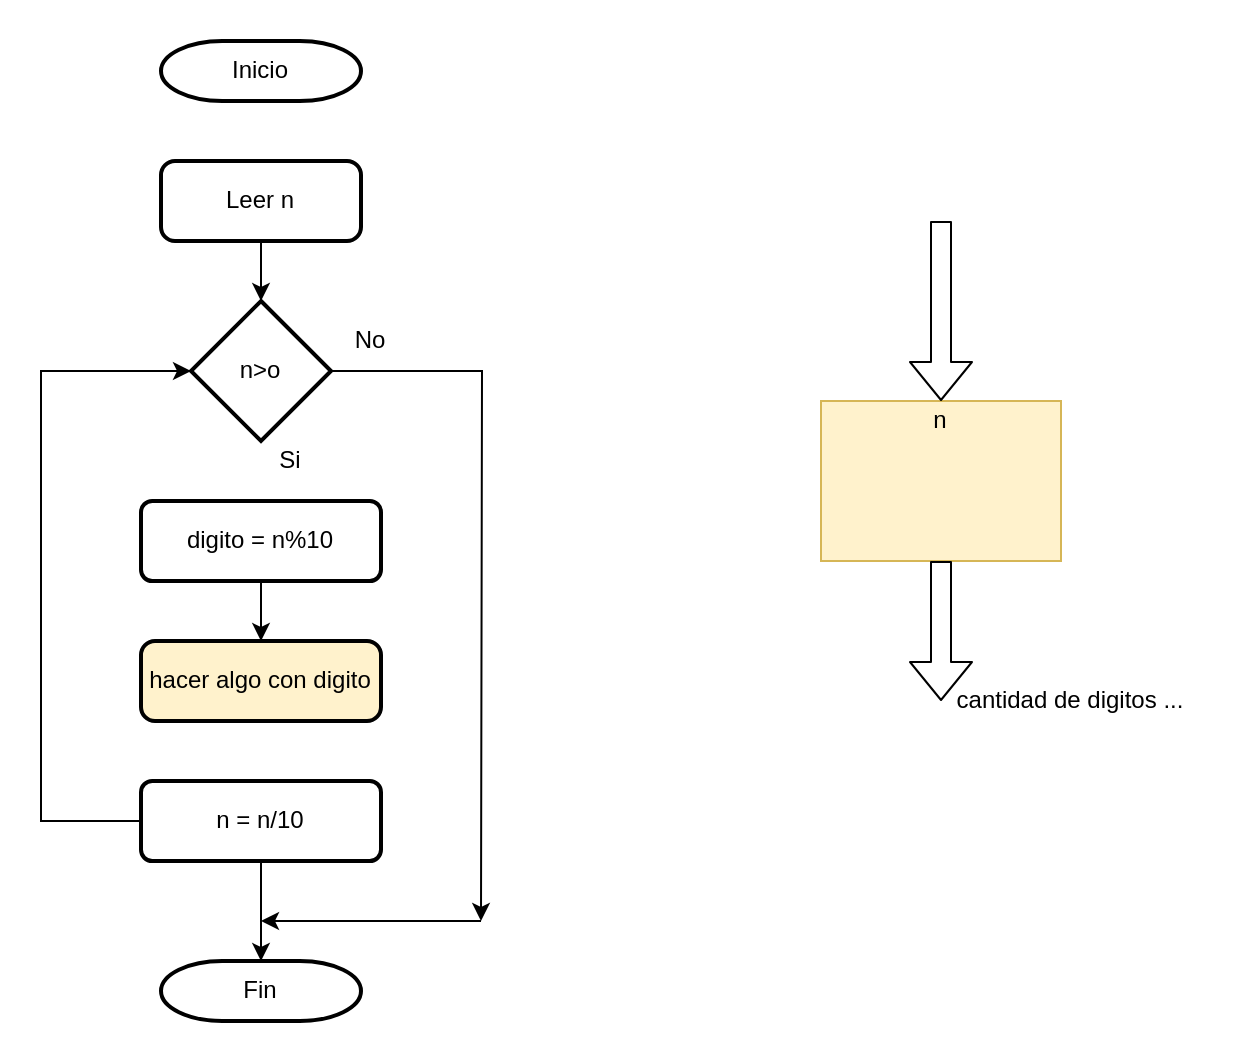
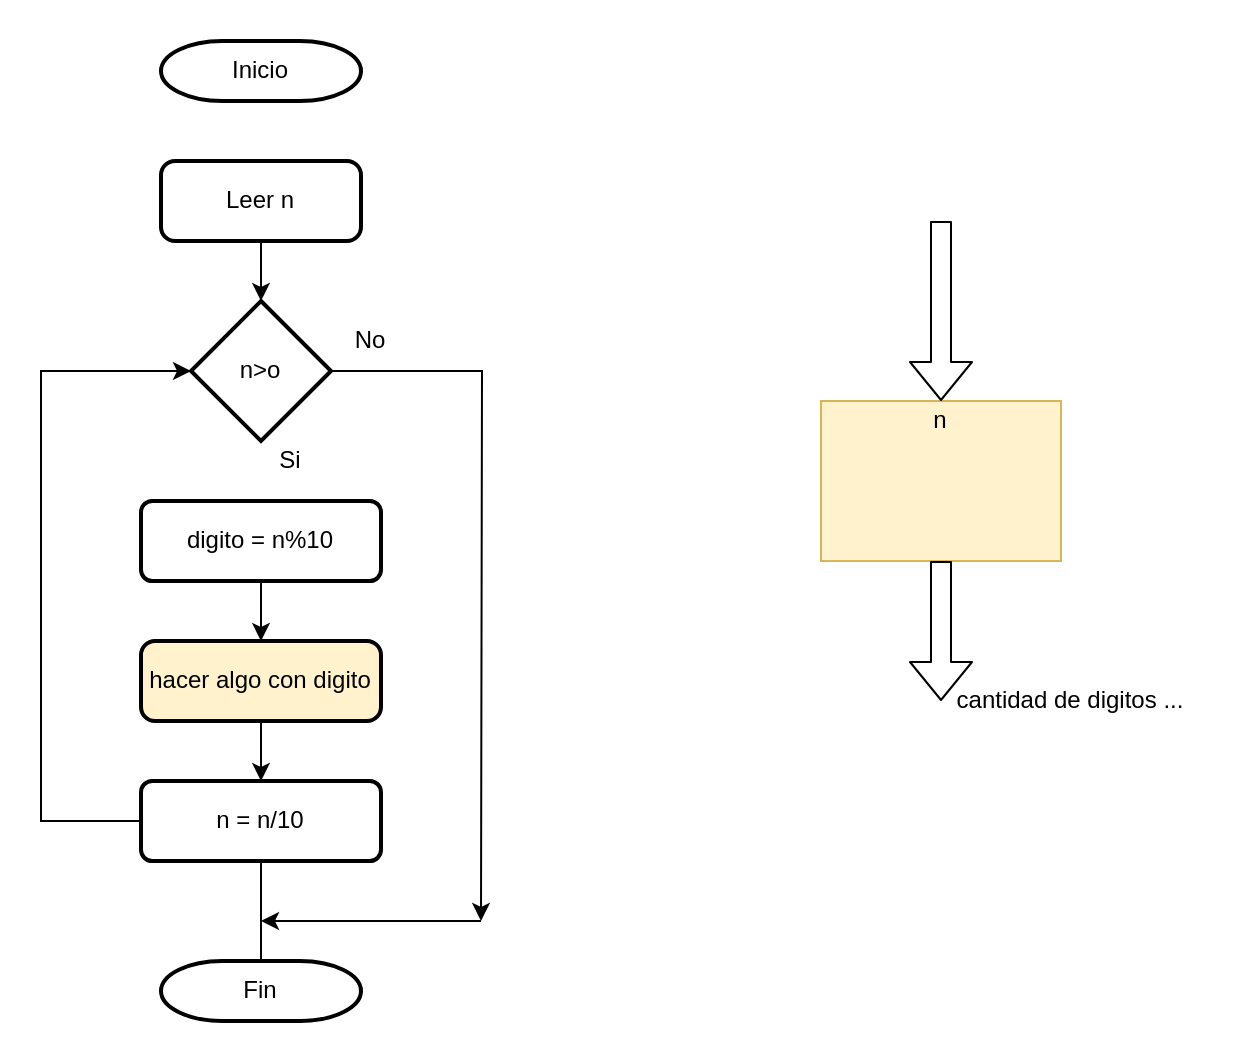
none -> (261, 758)
(261, 946) -> (261, 951)
